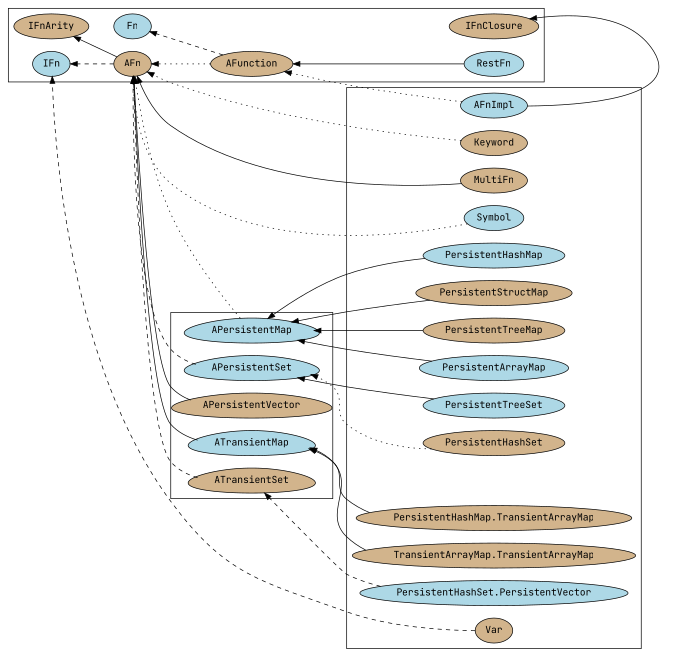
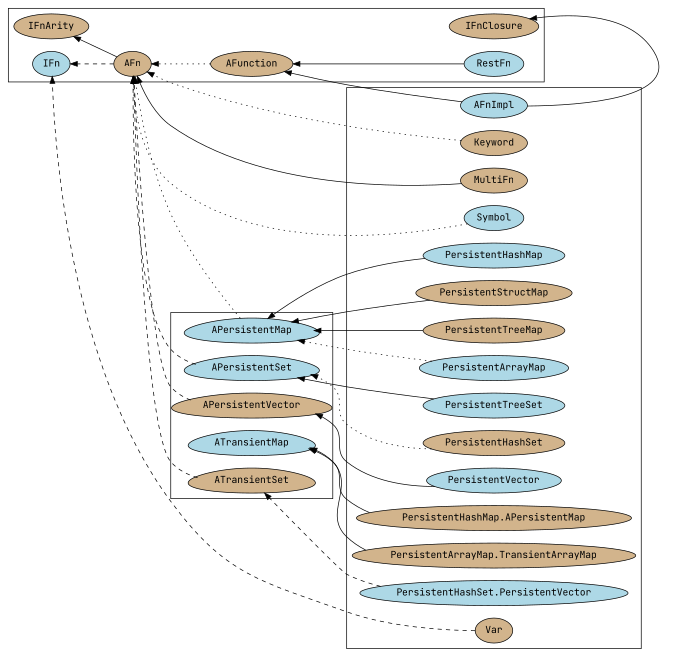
(133, 26) -> none
(389, 92) -> (389, 92)
(146, 248) -> (146, 248)
(153, 346) -> none
(368, 353) -> (368, 353)
none -> (494, 481)
(494, 518) -> (494, 518)
(494, 556) -> (494, 556)
